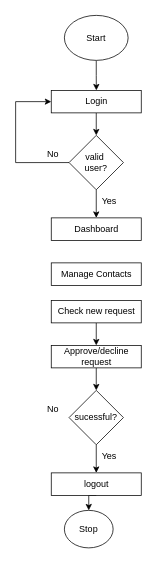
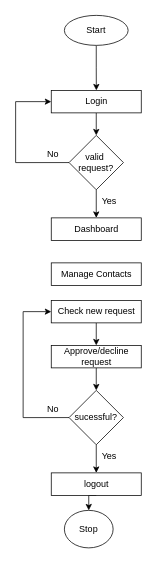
(96, 38) -> (96, 30)
(96, 162) -> (96, 162)
none -> (44, 418)
